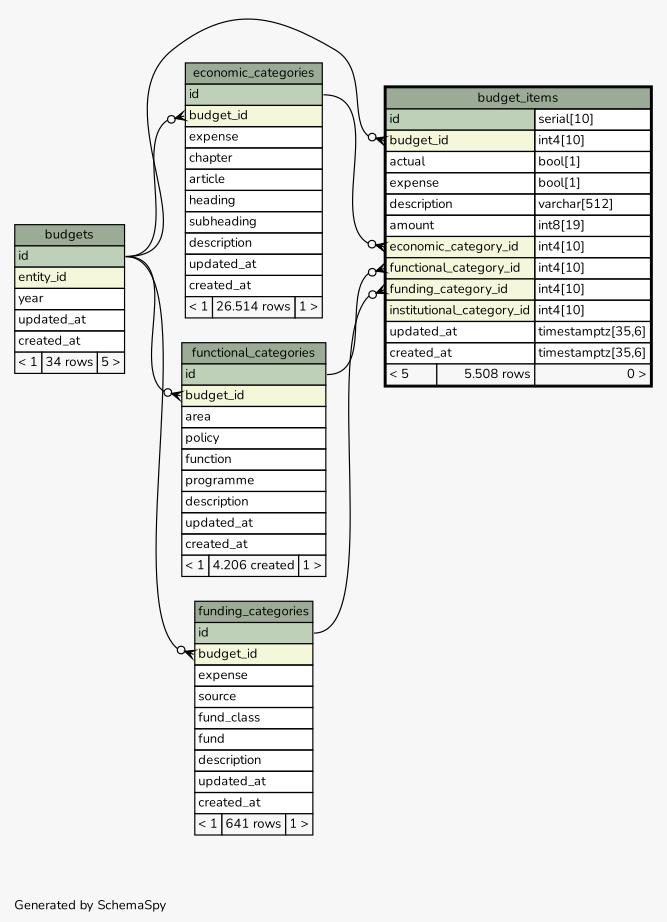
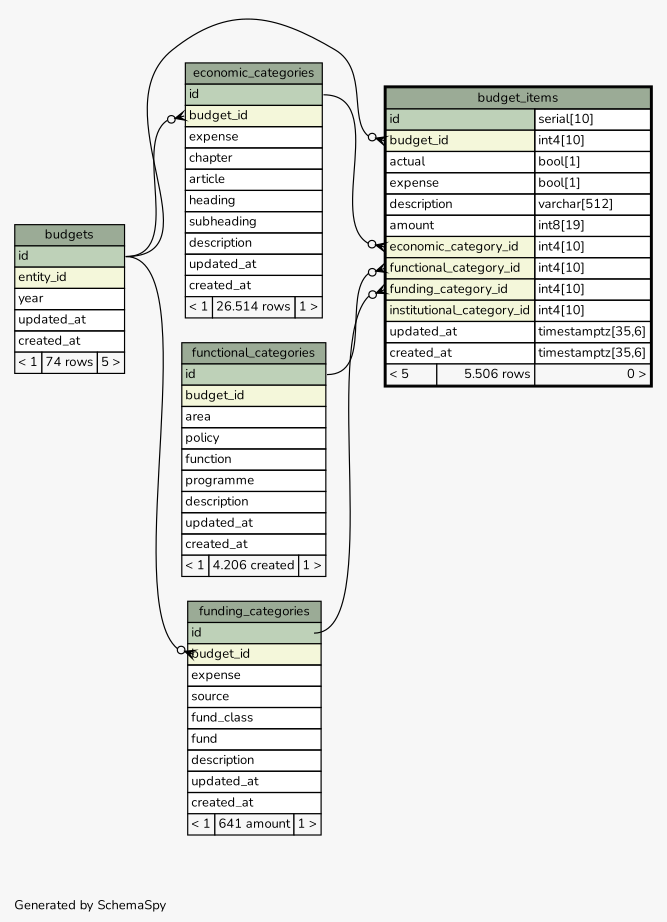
(154, 318) -> none
(70, 362) -> (70, 362)
(498, 374) -> (498, 374)
(254, 824) -> (254, 824)
